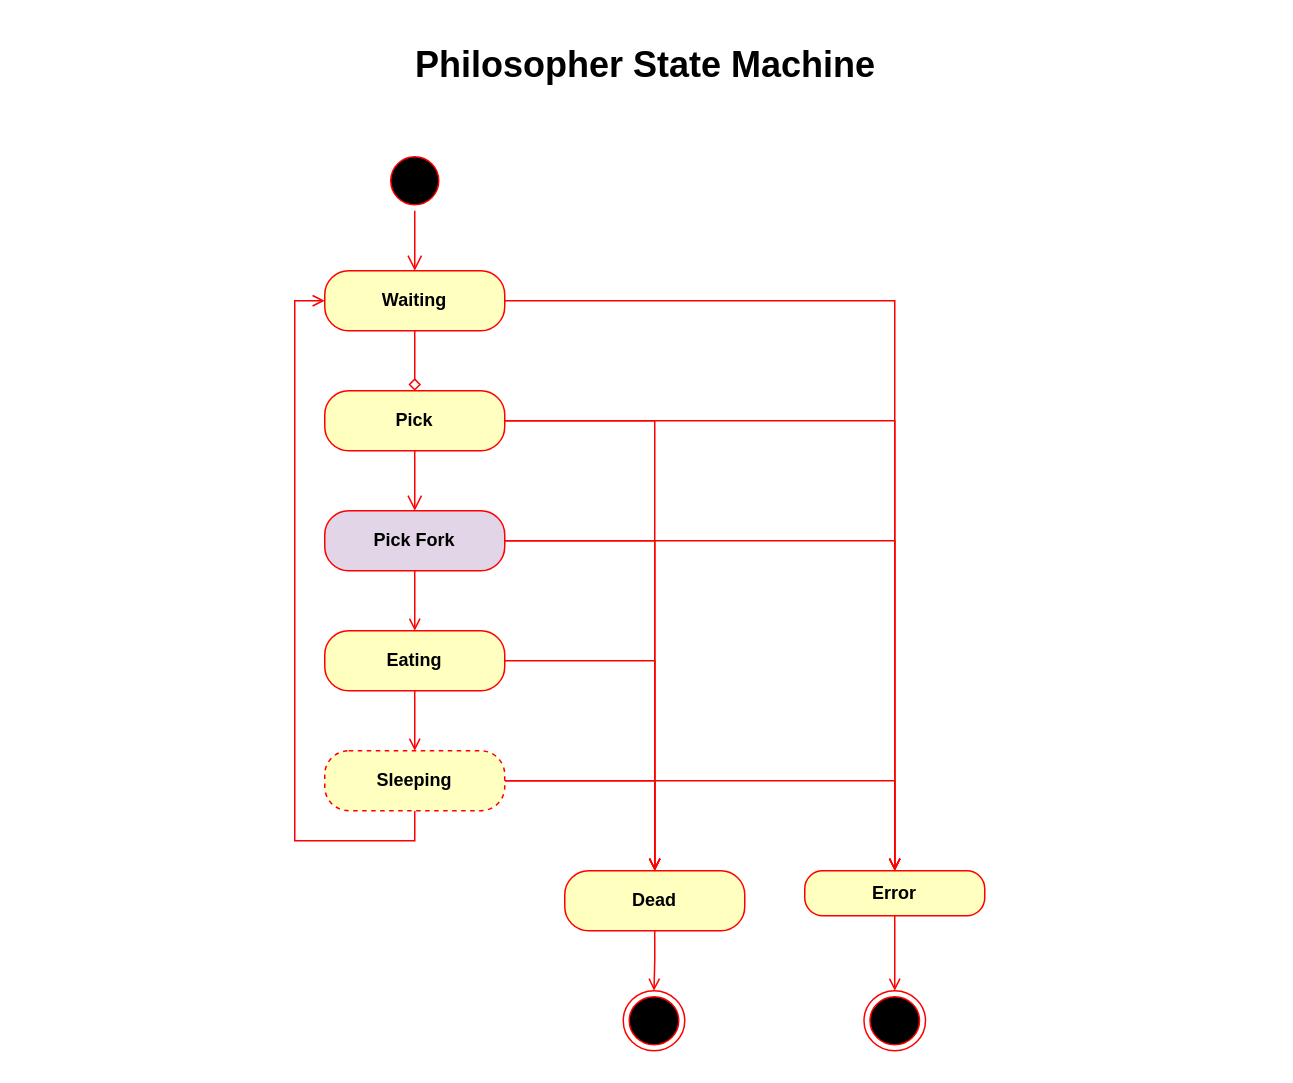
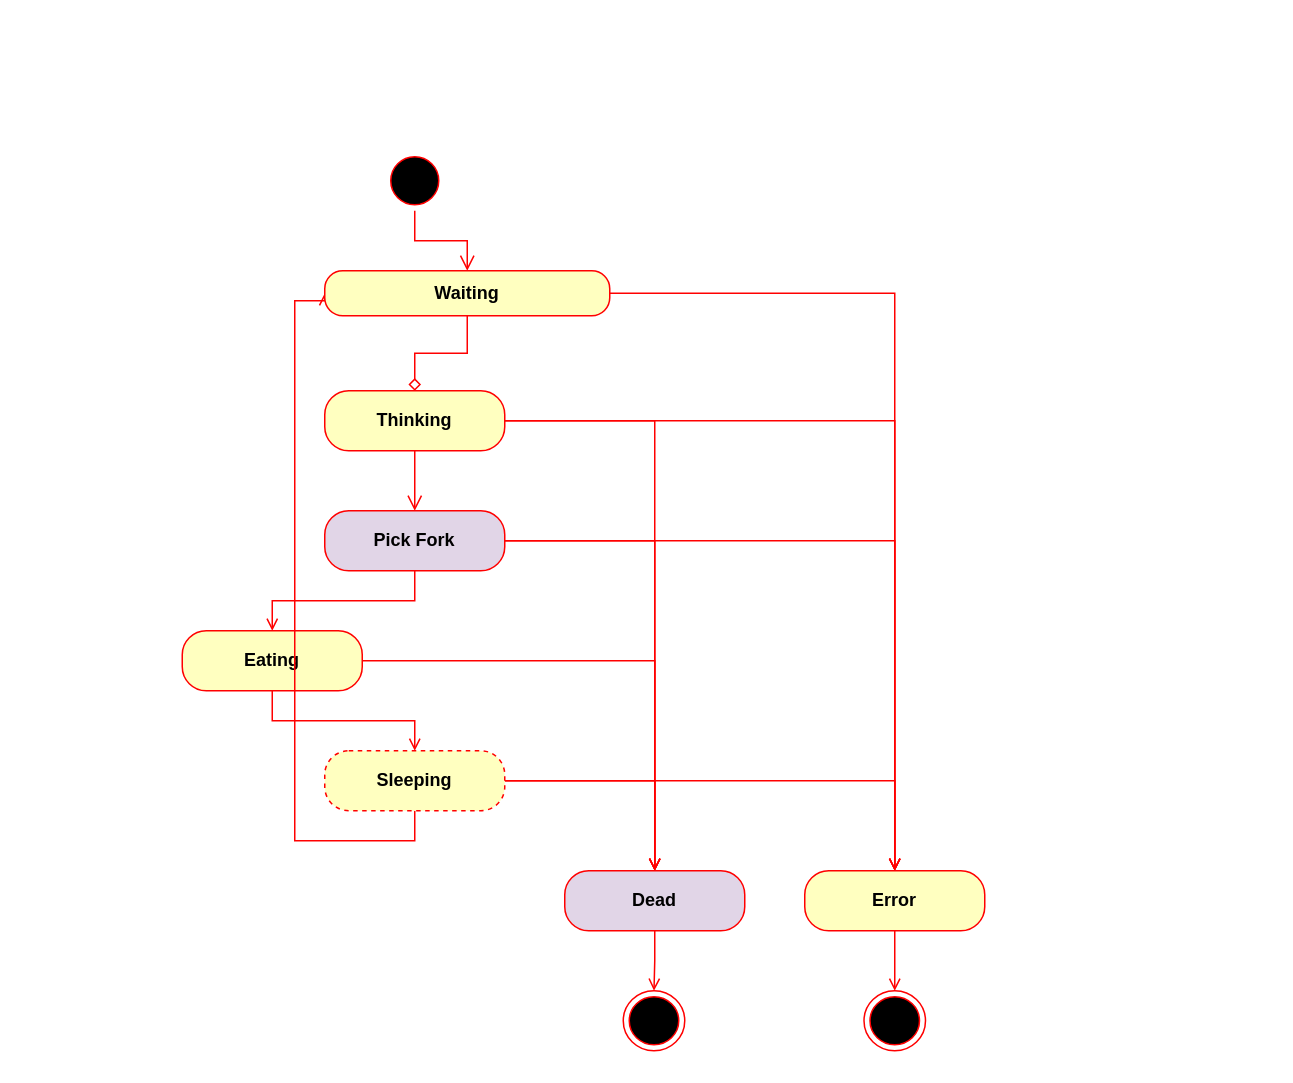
(646, 61) -> none
(415, 301) -> (467, 293)
(415, 421) -> (415, 421)
(415, 661) -> (272, 661)
(895, 893) -> (895, 901)
(655, 901) -> (655, 901)
